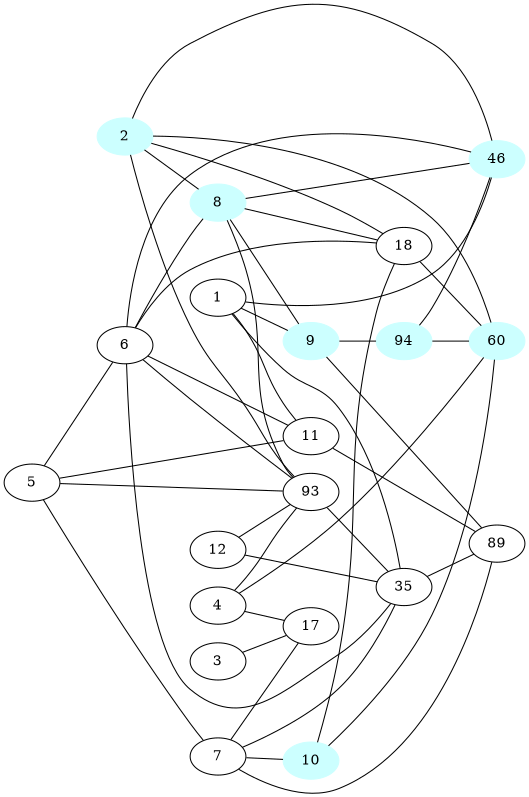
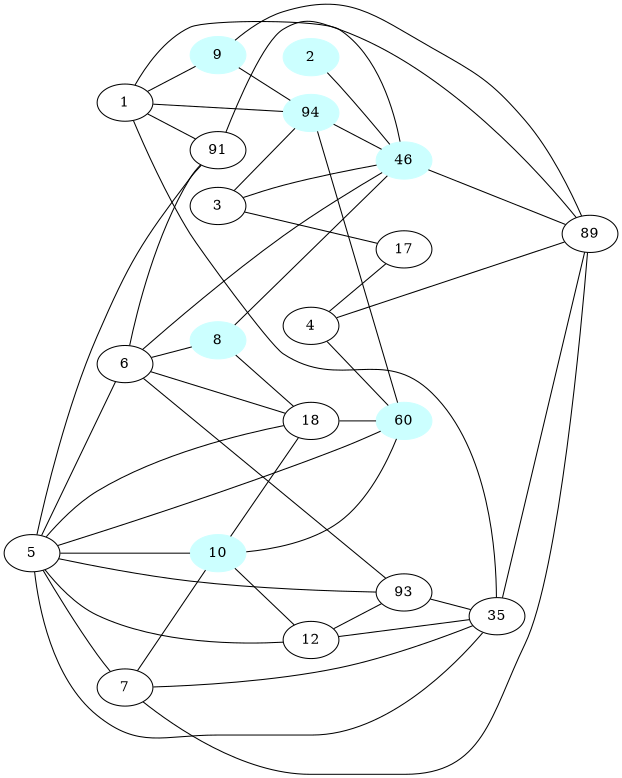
none -> (218, 108)
none -> (265, 159)
(172, 170) -> none
(357, 173) -> (221, 492)
none -> (309, 179)
(270, 181) -> (156, 463)
none -> (497, 197)
(264, 272) -> none
(191, 327) -> none
(257, 330) -> none
(311, 436) -> (218, 150)
(266, 550) -> (451, 280)
none -> (125, 553)
none -> (265, 597)
none -> (154, 634)
(166, 648) -> (224, 735)
(265, 691) -> none
